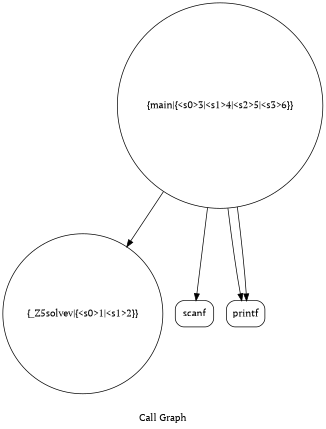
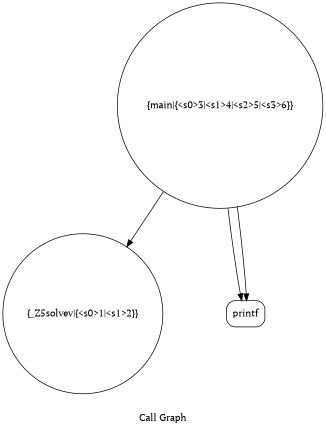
(194, 314) -> none
